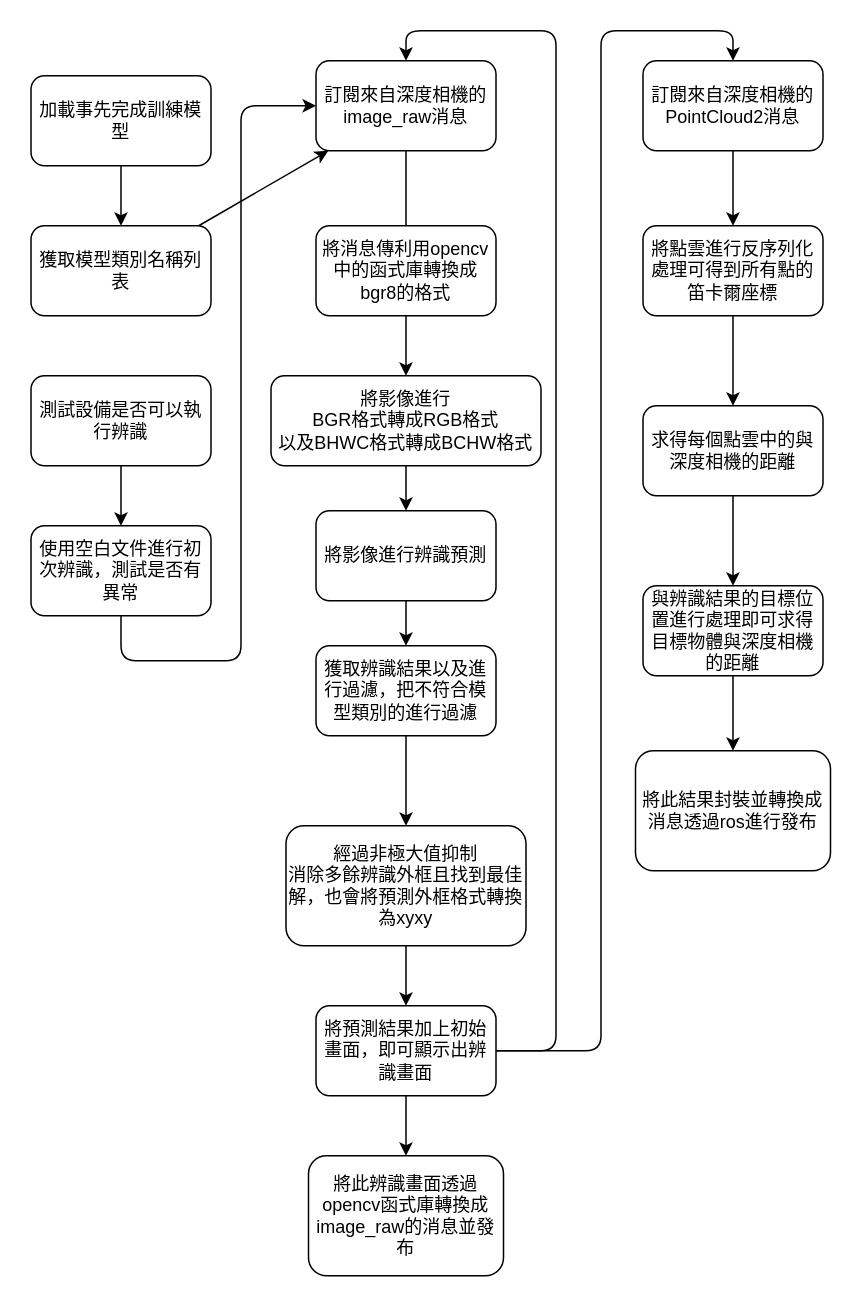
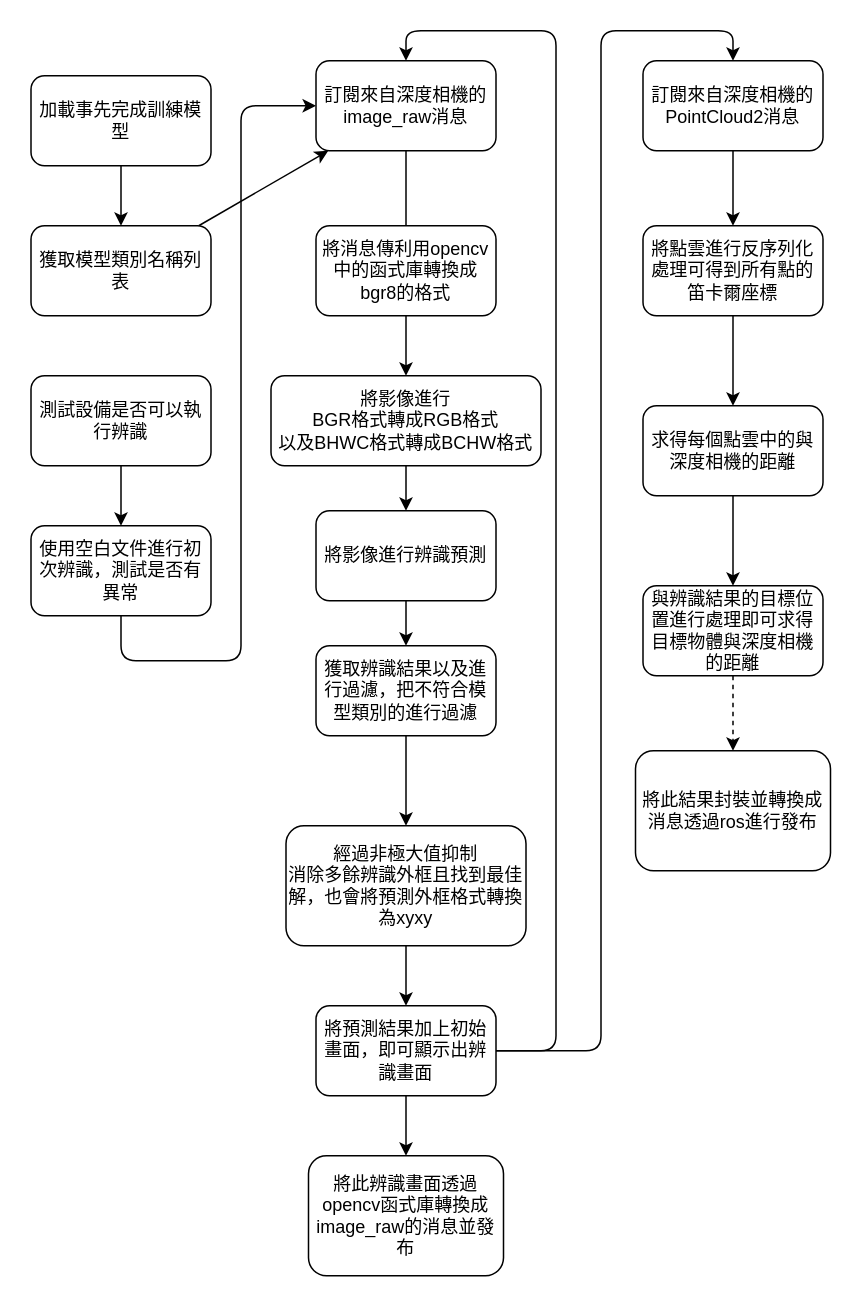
(733, 709) -> (733, 709)
